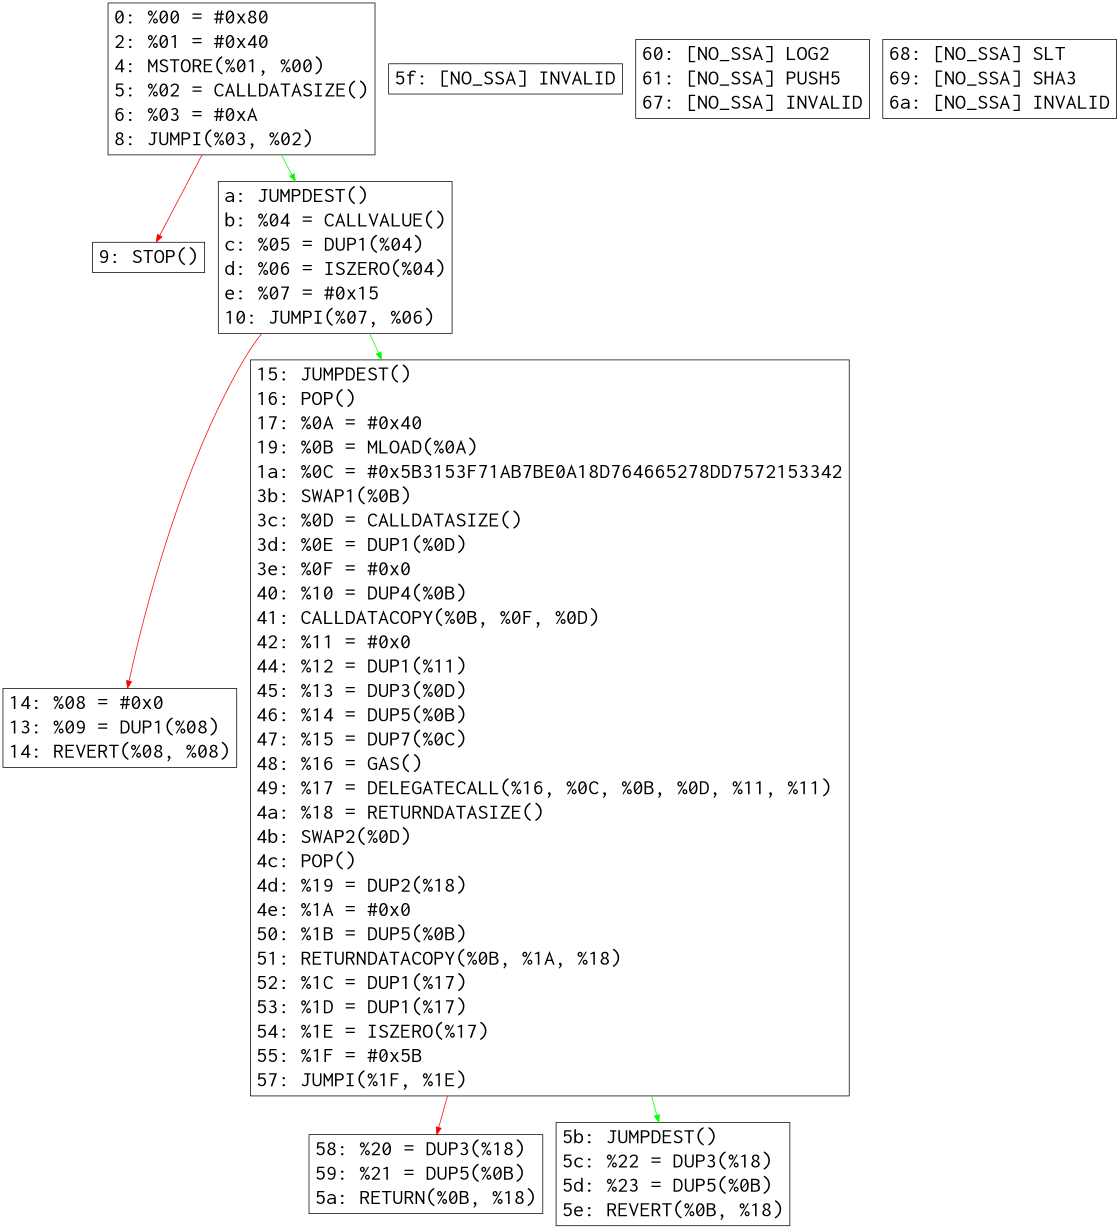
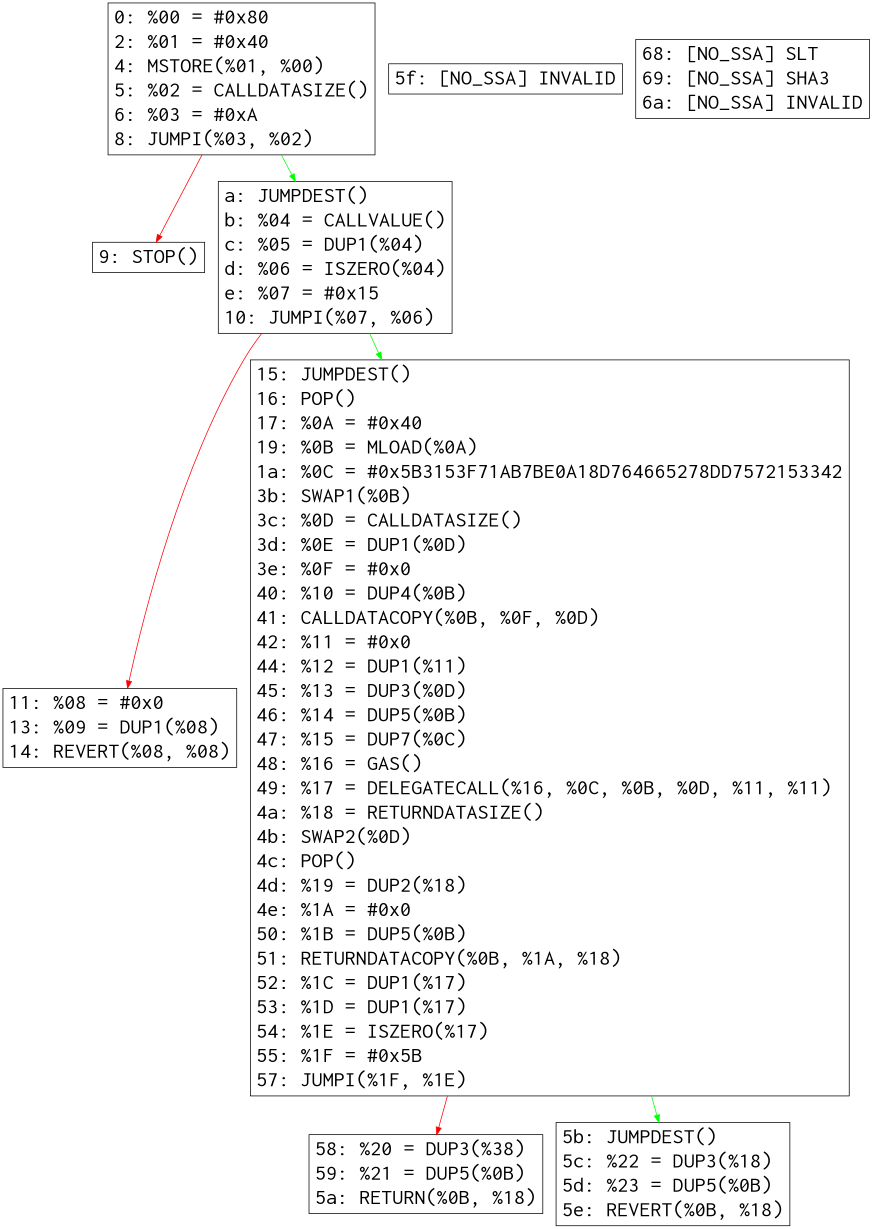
(753, 79) -> none
(120, 728) -> (120, 728)
(426, 1174) -> (426, 1174)
